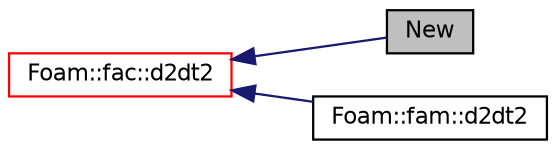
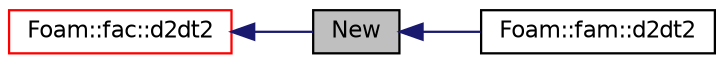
(284, 98) -> (452, 32)
